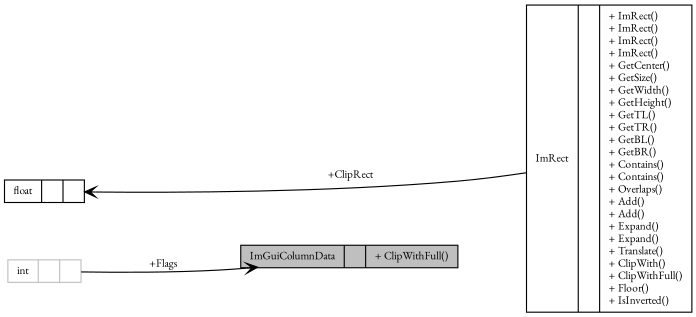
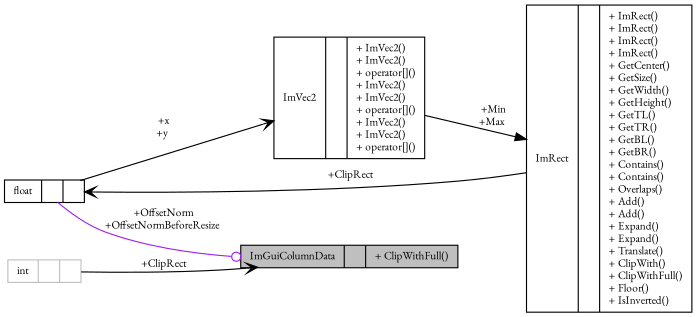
none -> (349, 98)
none -> (140, 242)
(163, 264) -> (163, 264)
